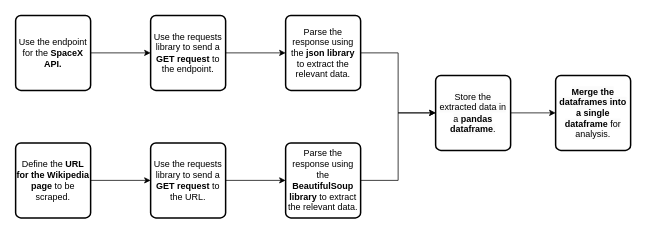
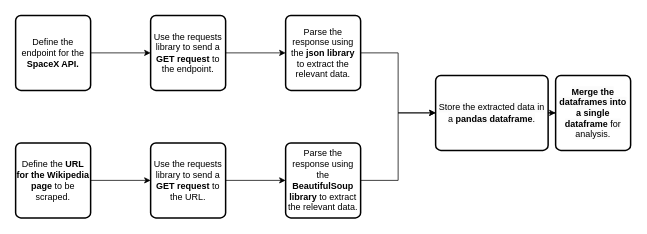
(53, 53) -> (53, 53)
(473, 113) -> (492, 113)
